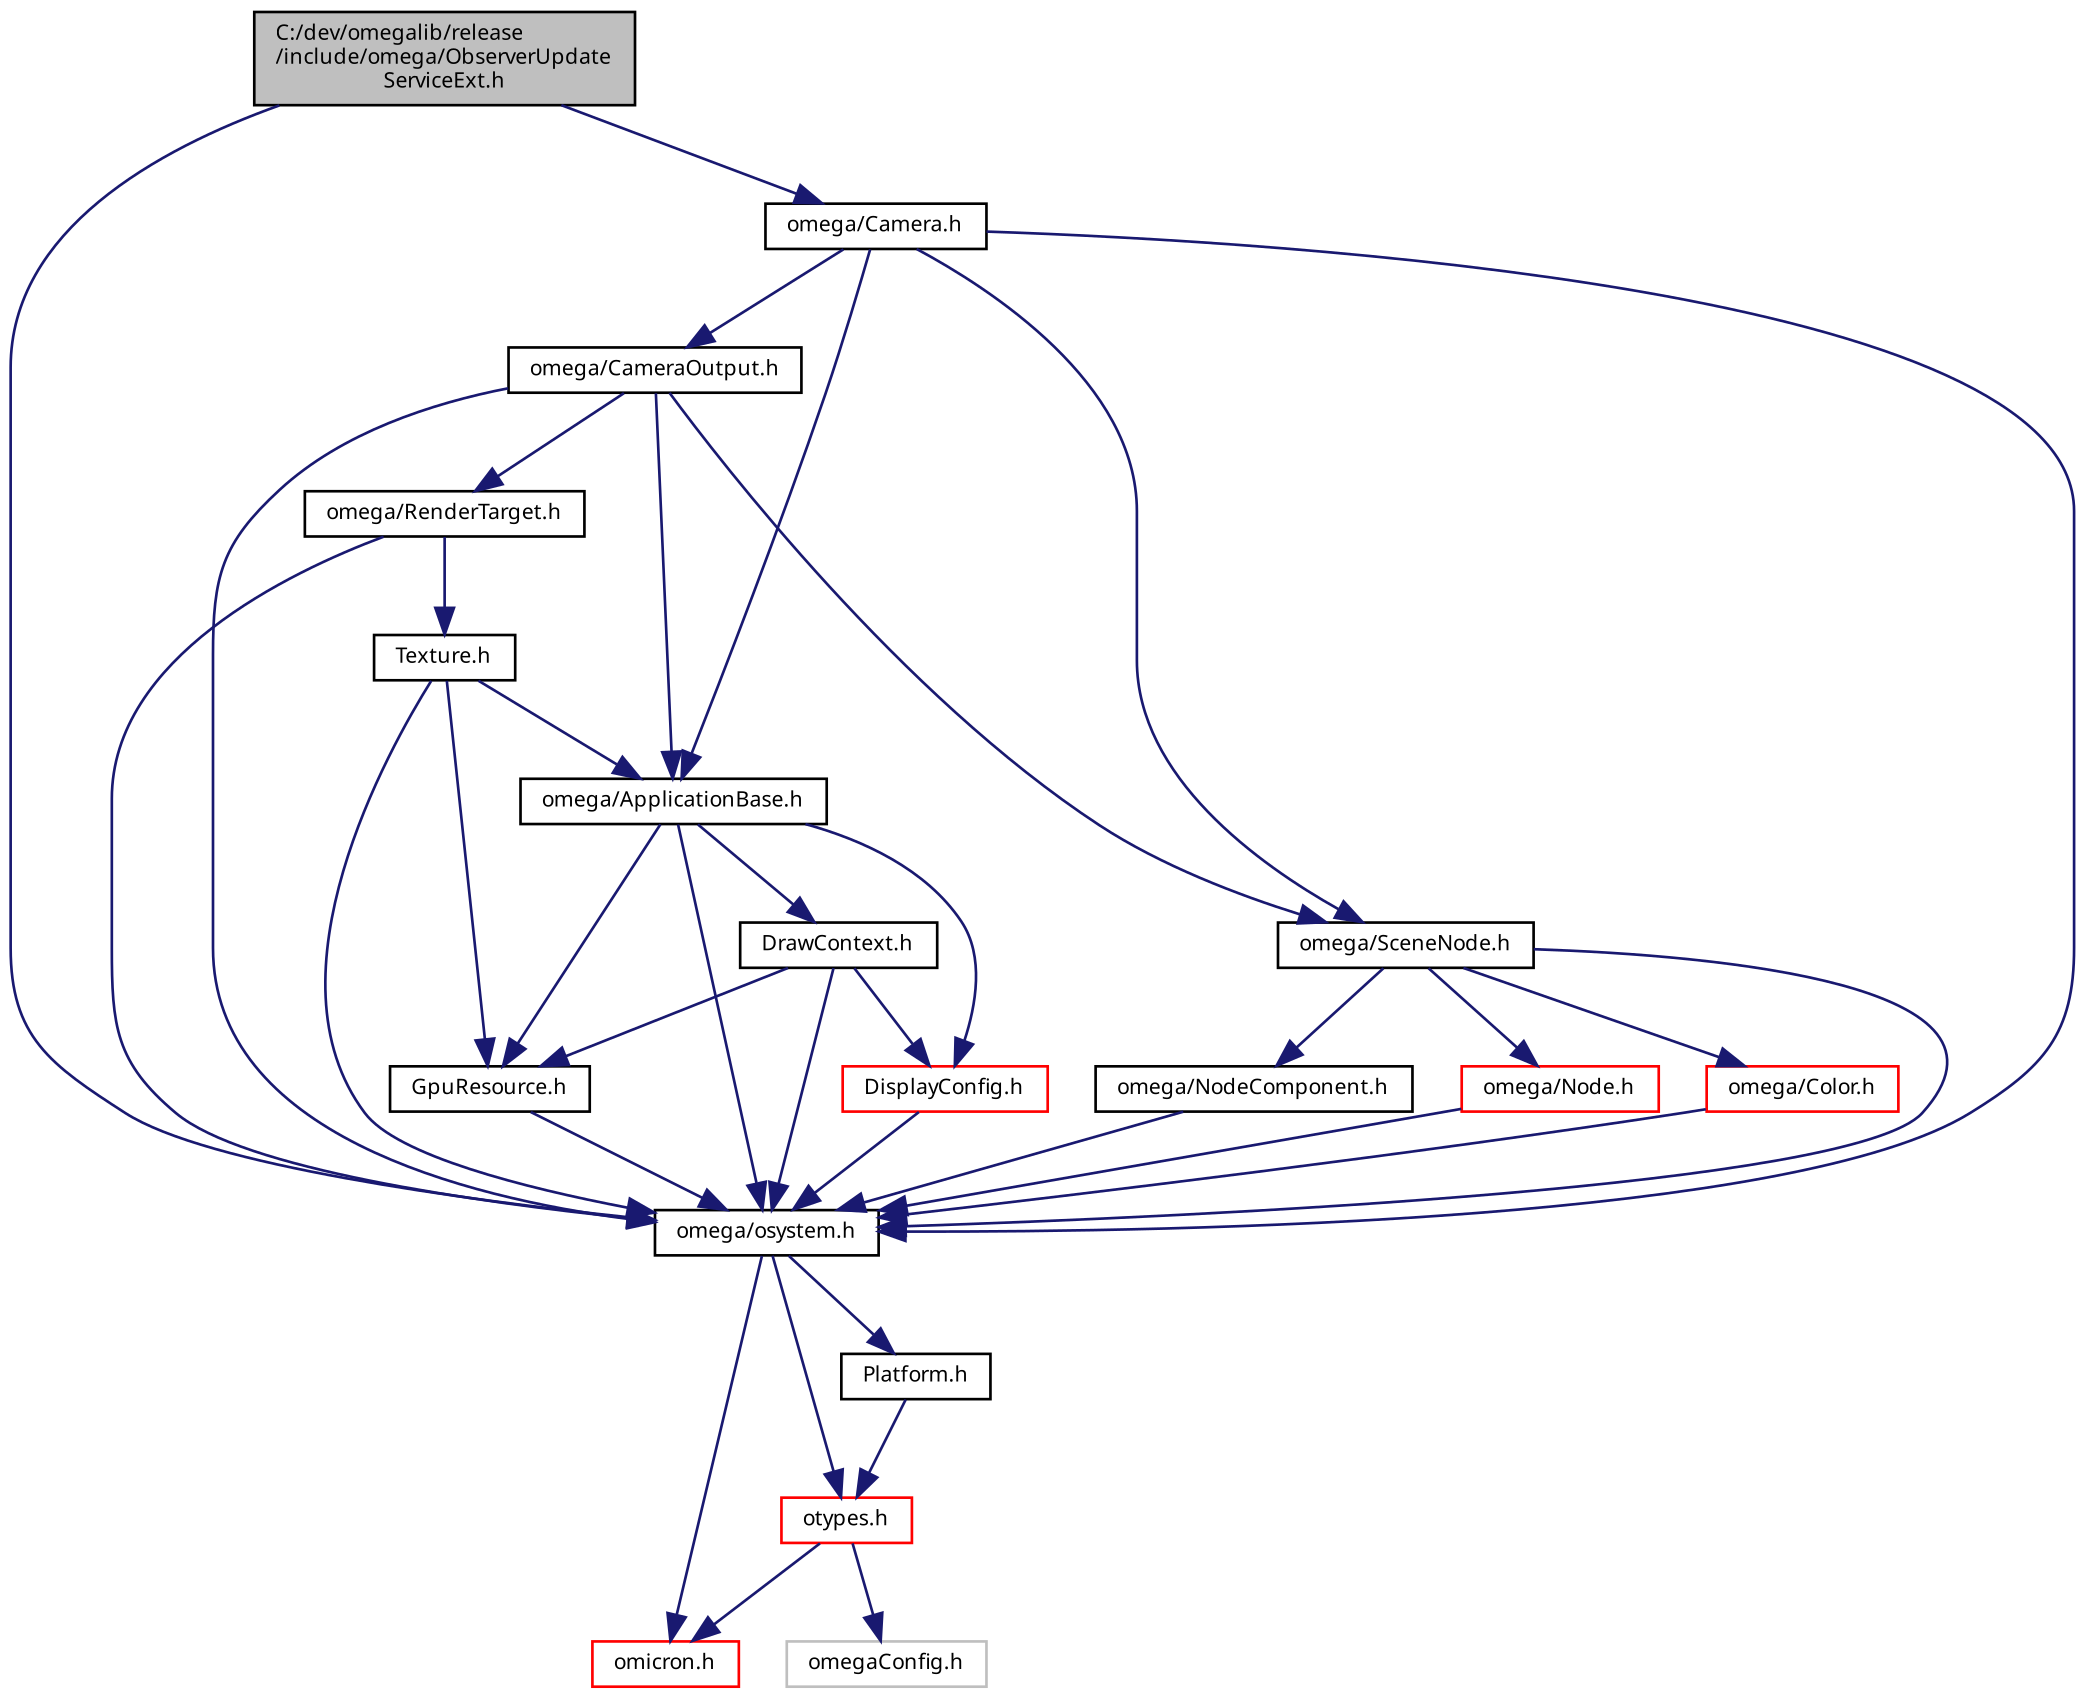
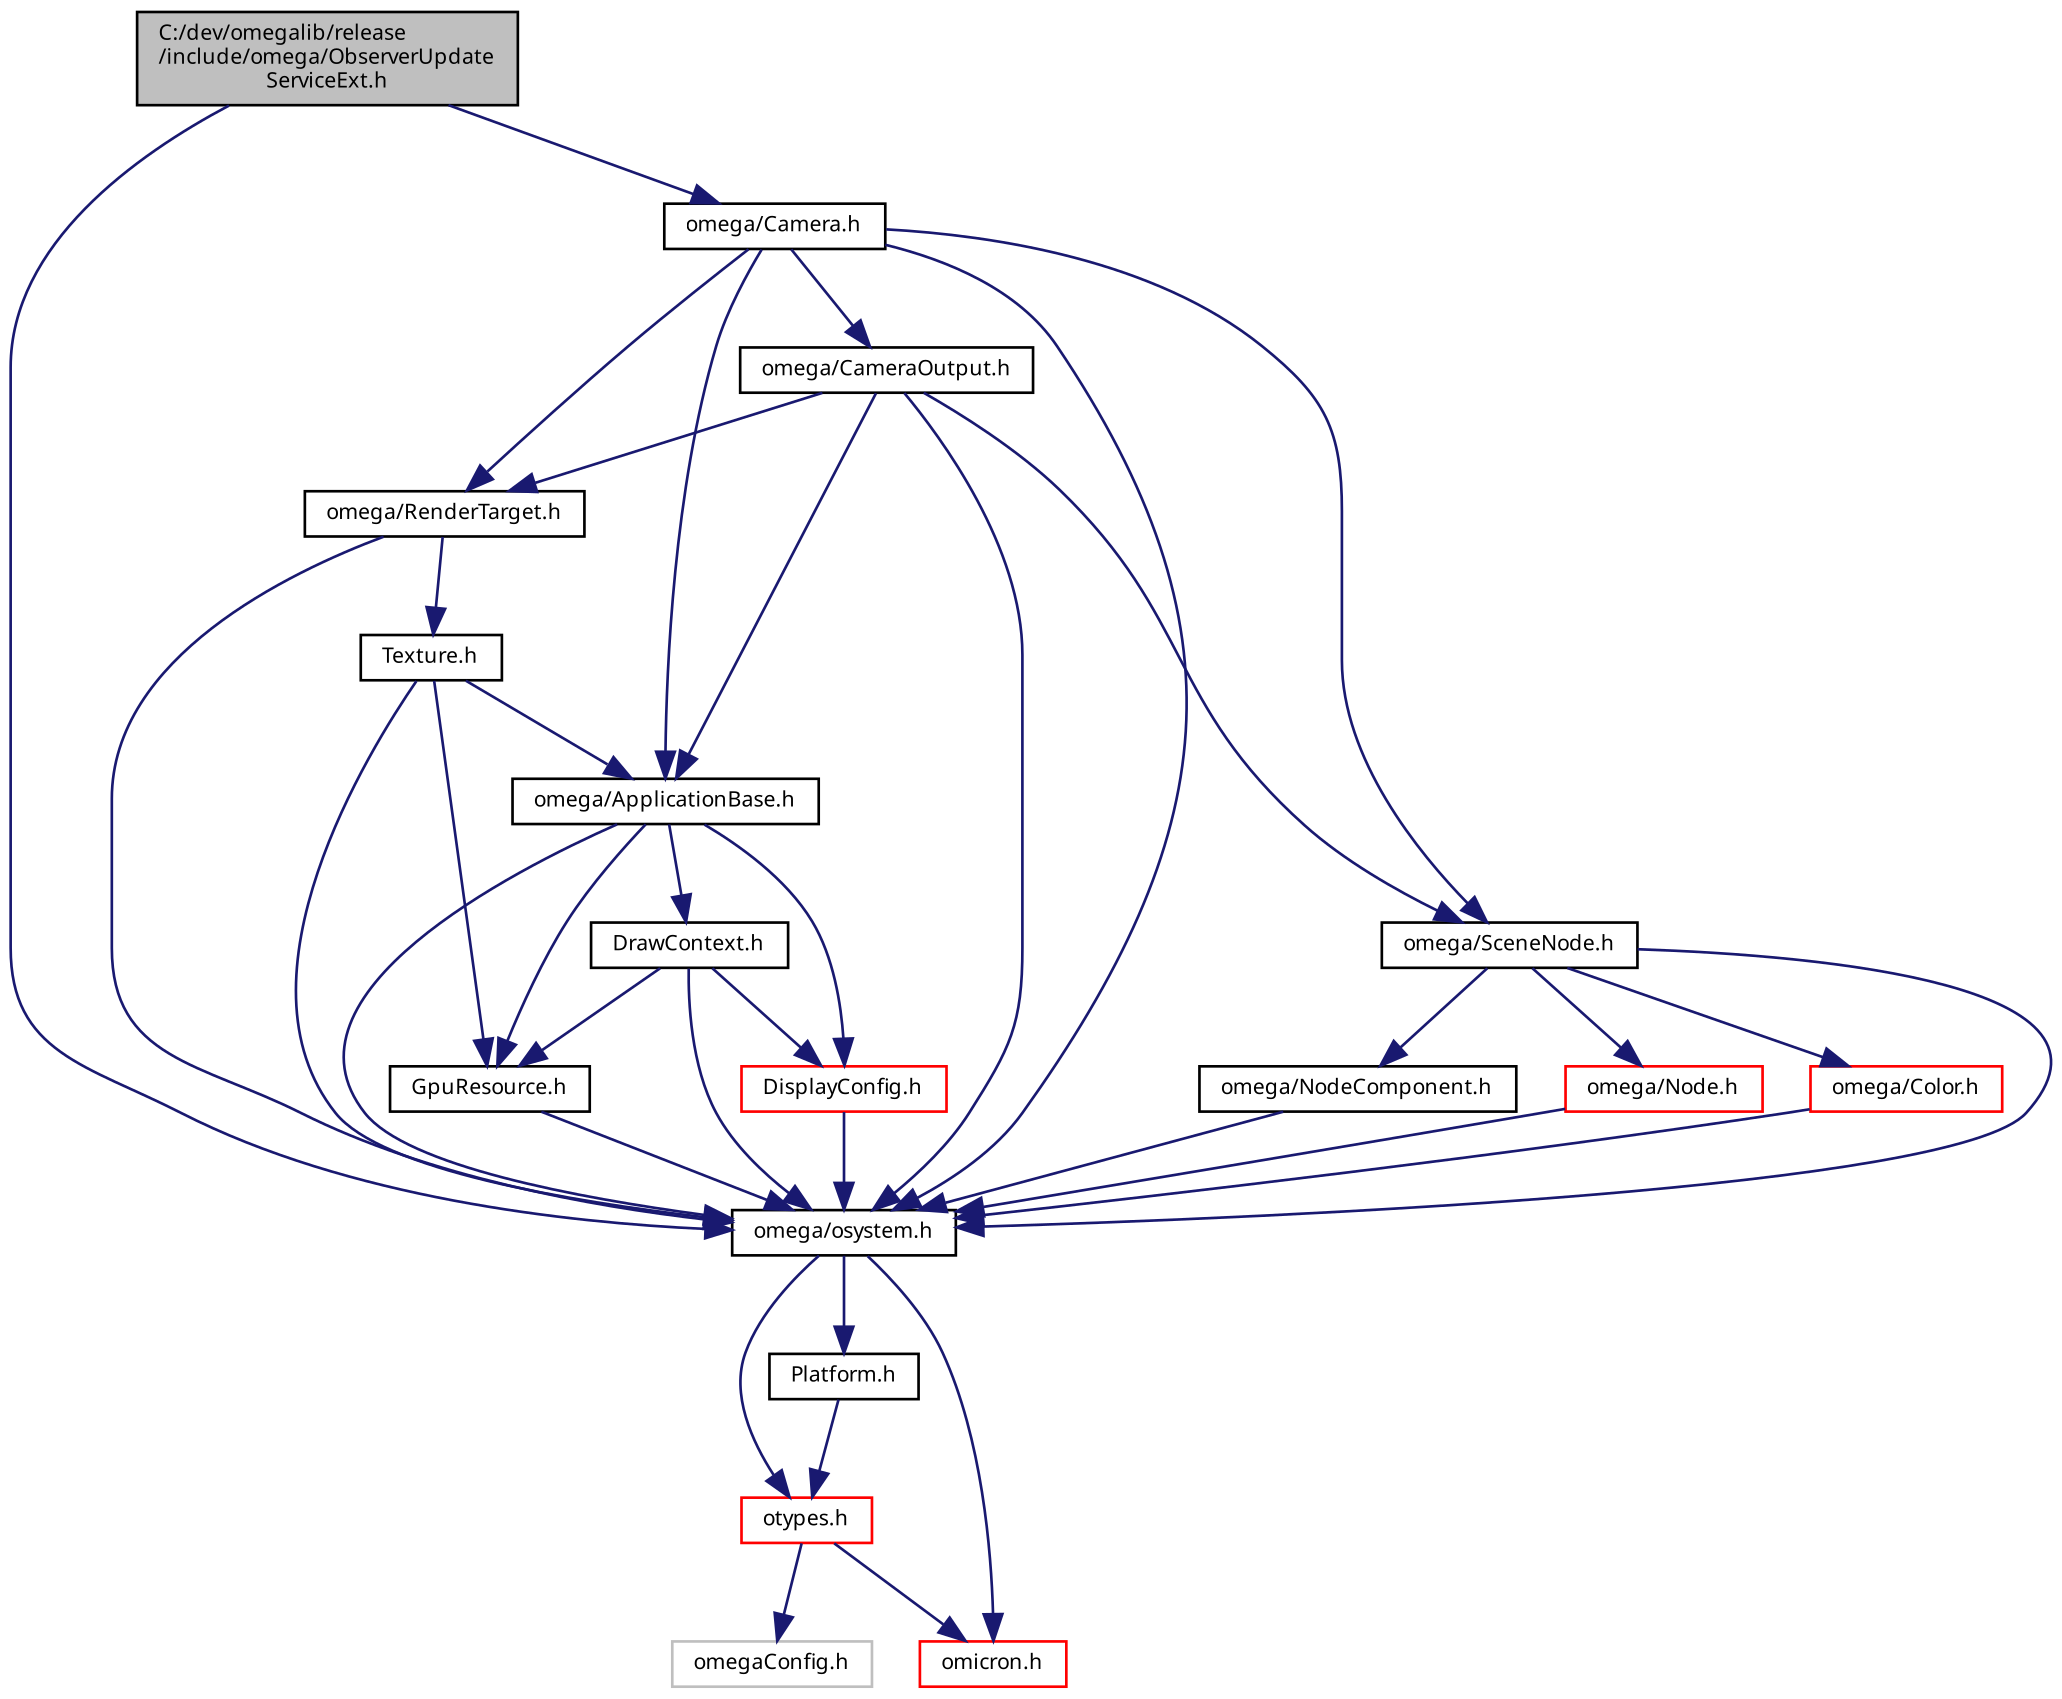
none -> (615, 357)
